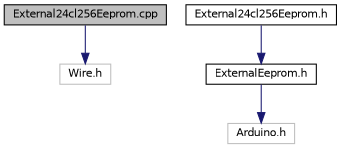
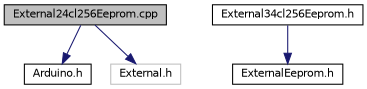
(261, 15) -> (288, 15)
(85, 74) -> (146, 74)
(261, 99) -> (74, 40)
(261, 134) -> (58, 74)
